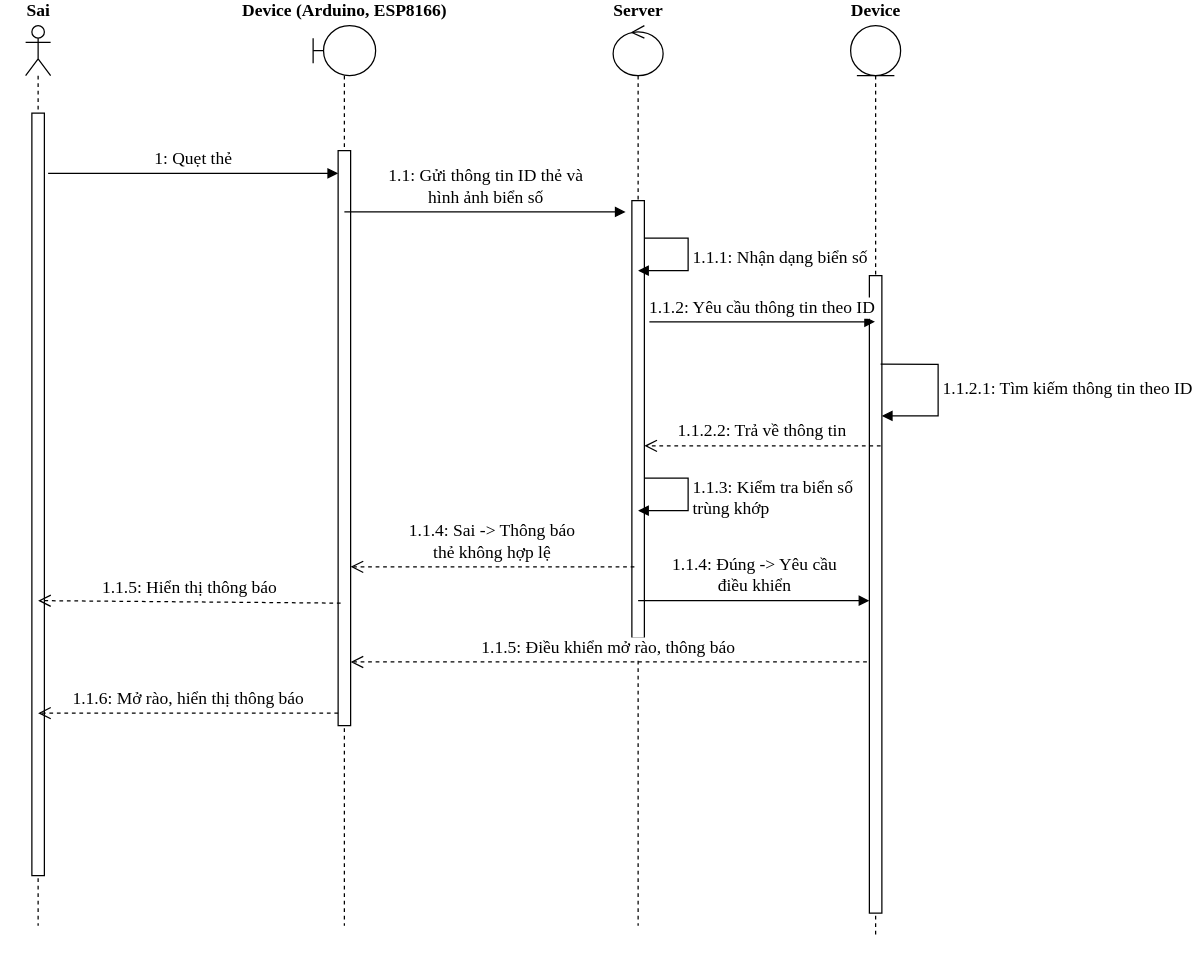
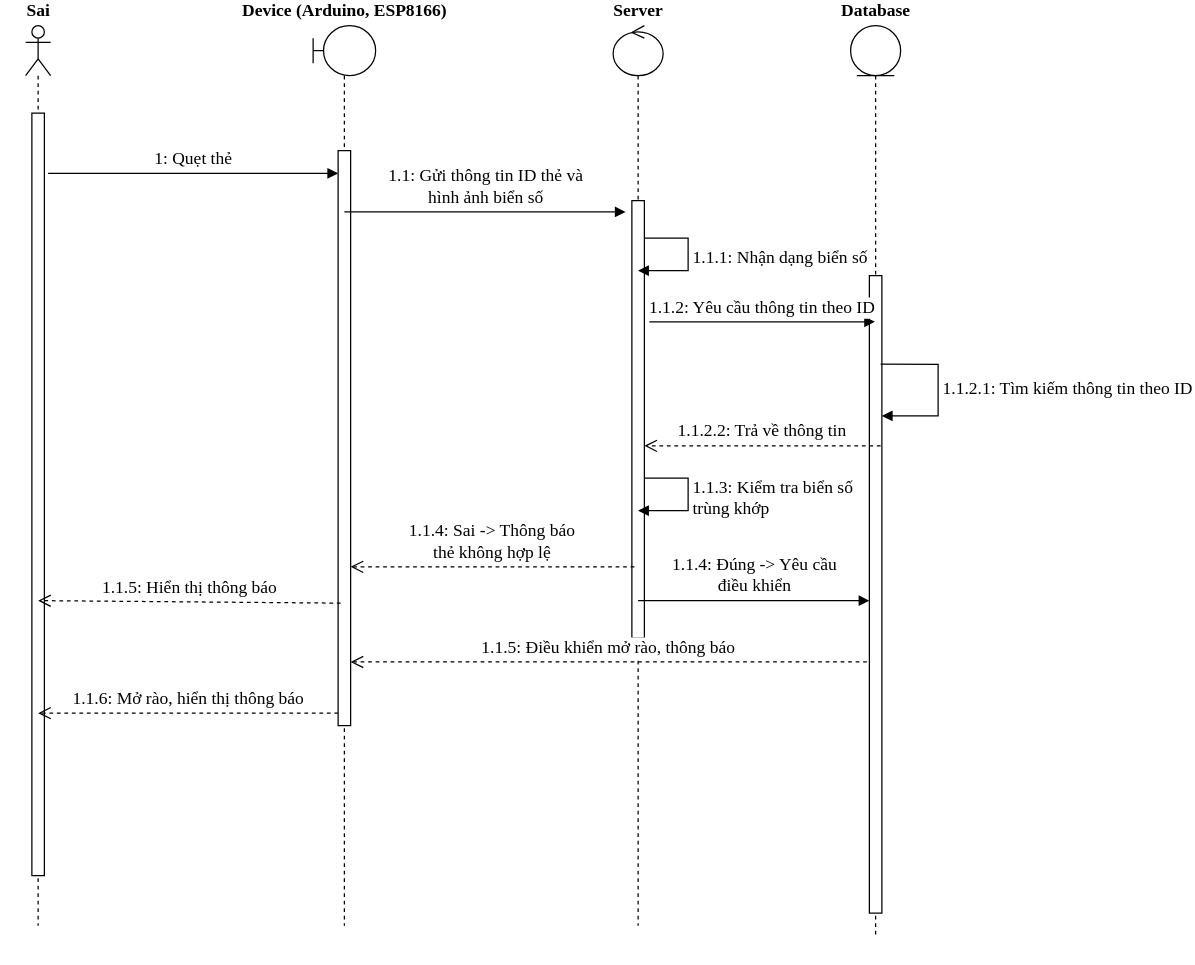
(876, 11) -> (876, 11)
